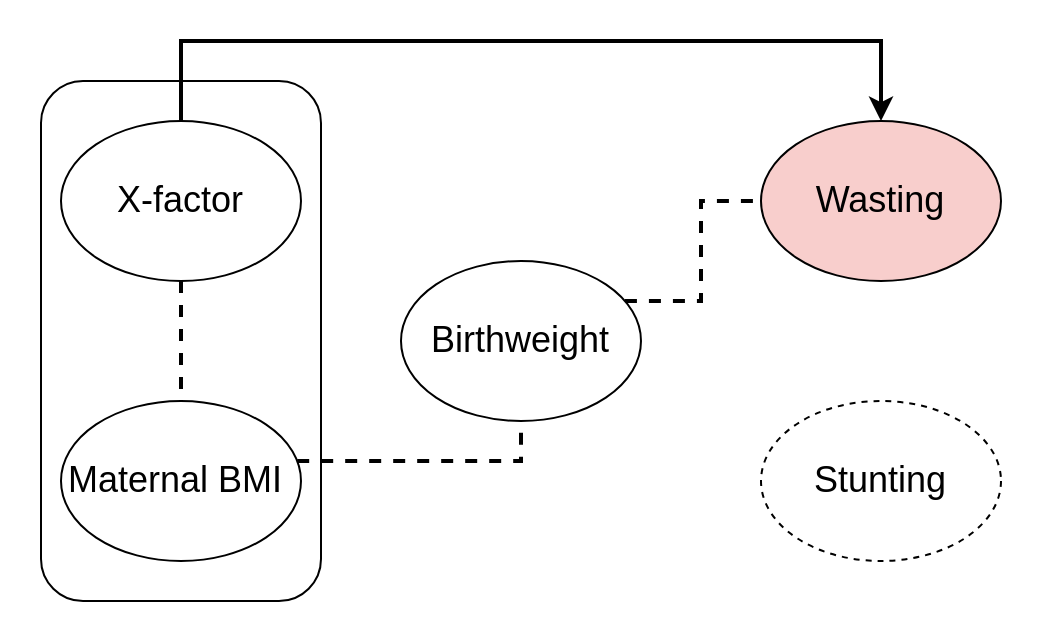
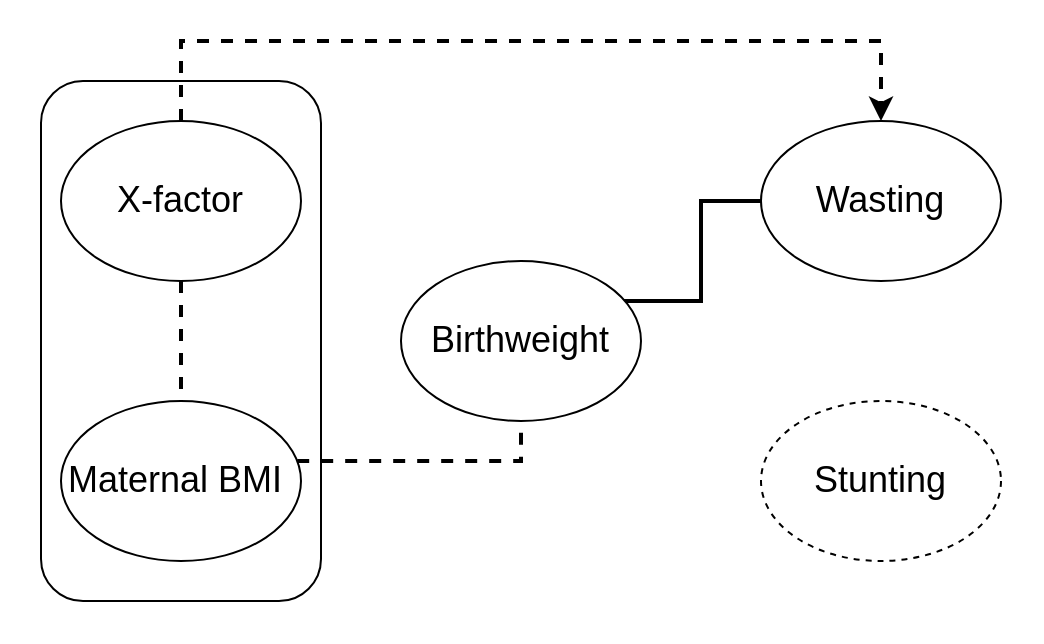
(877, 41) -> (877, 41)
(881, 201) -> (881, 201)
(642, 301) -> (642, 301)
